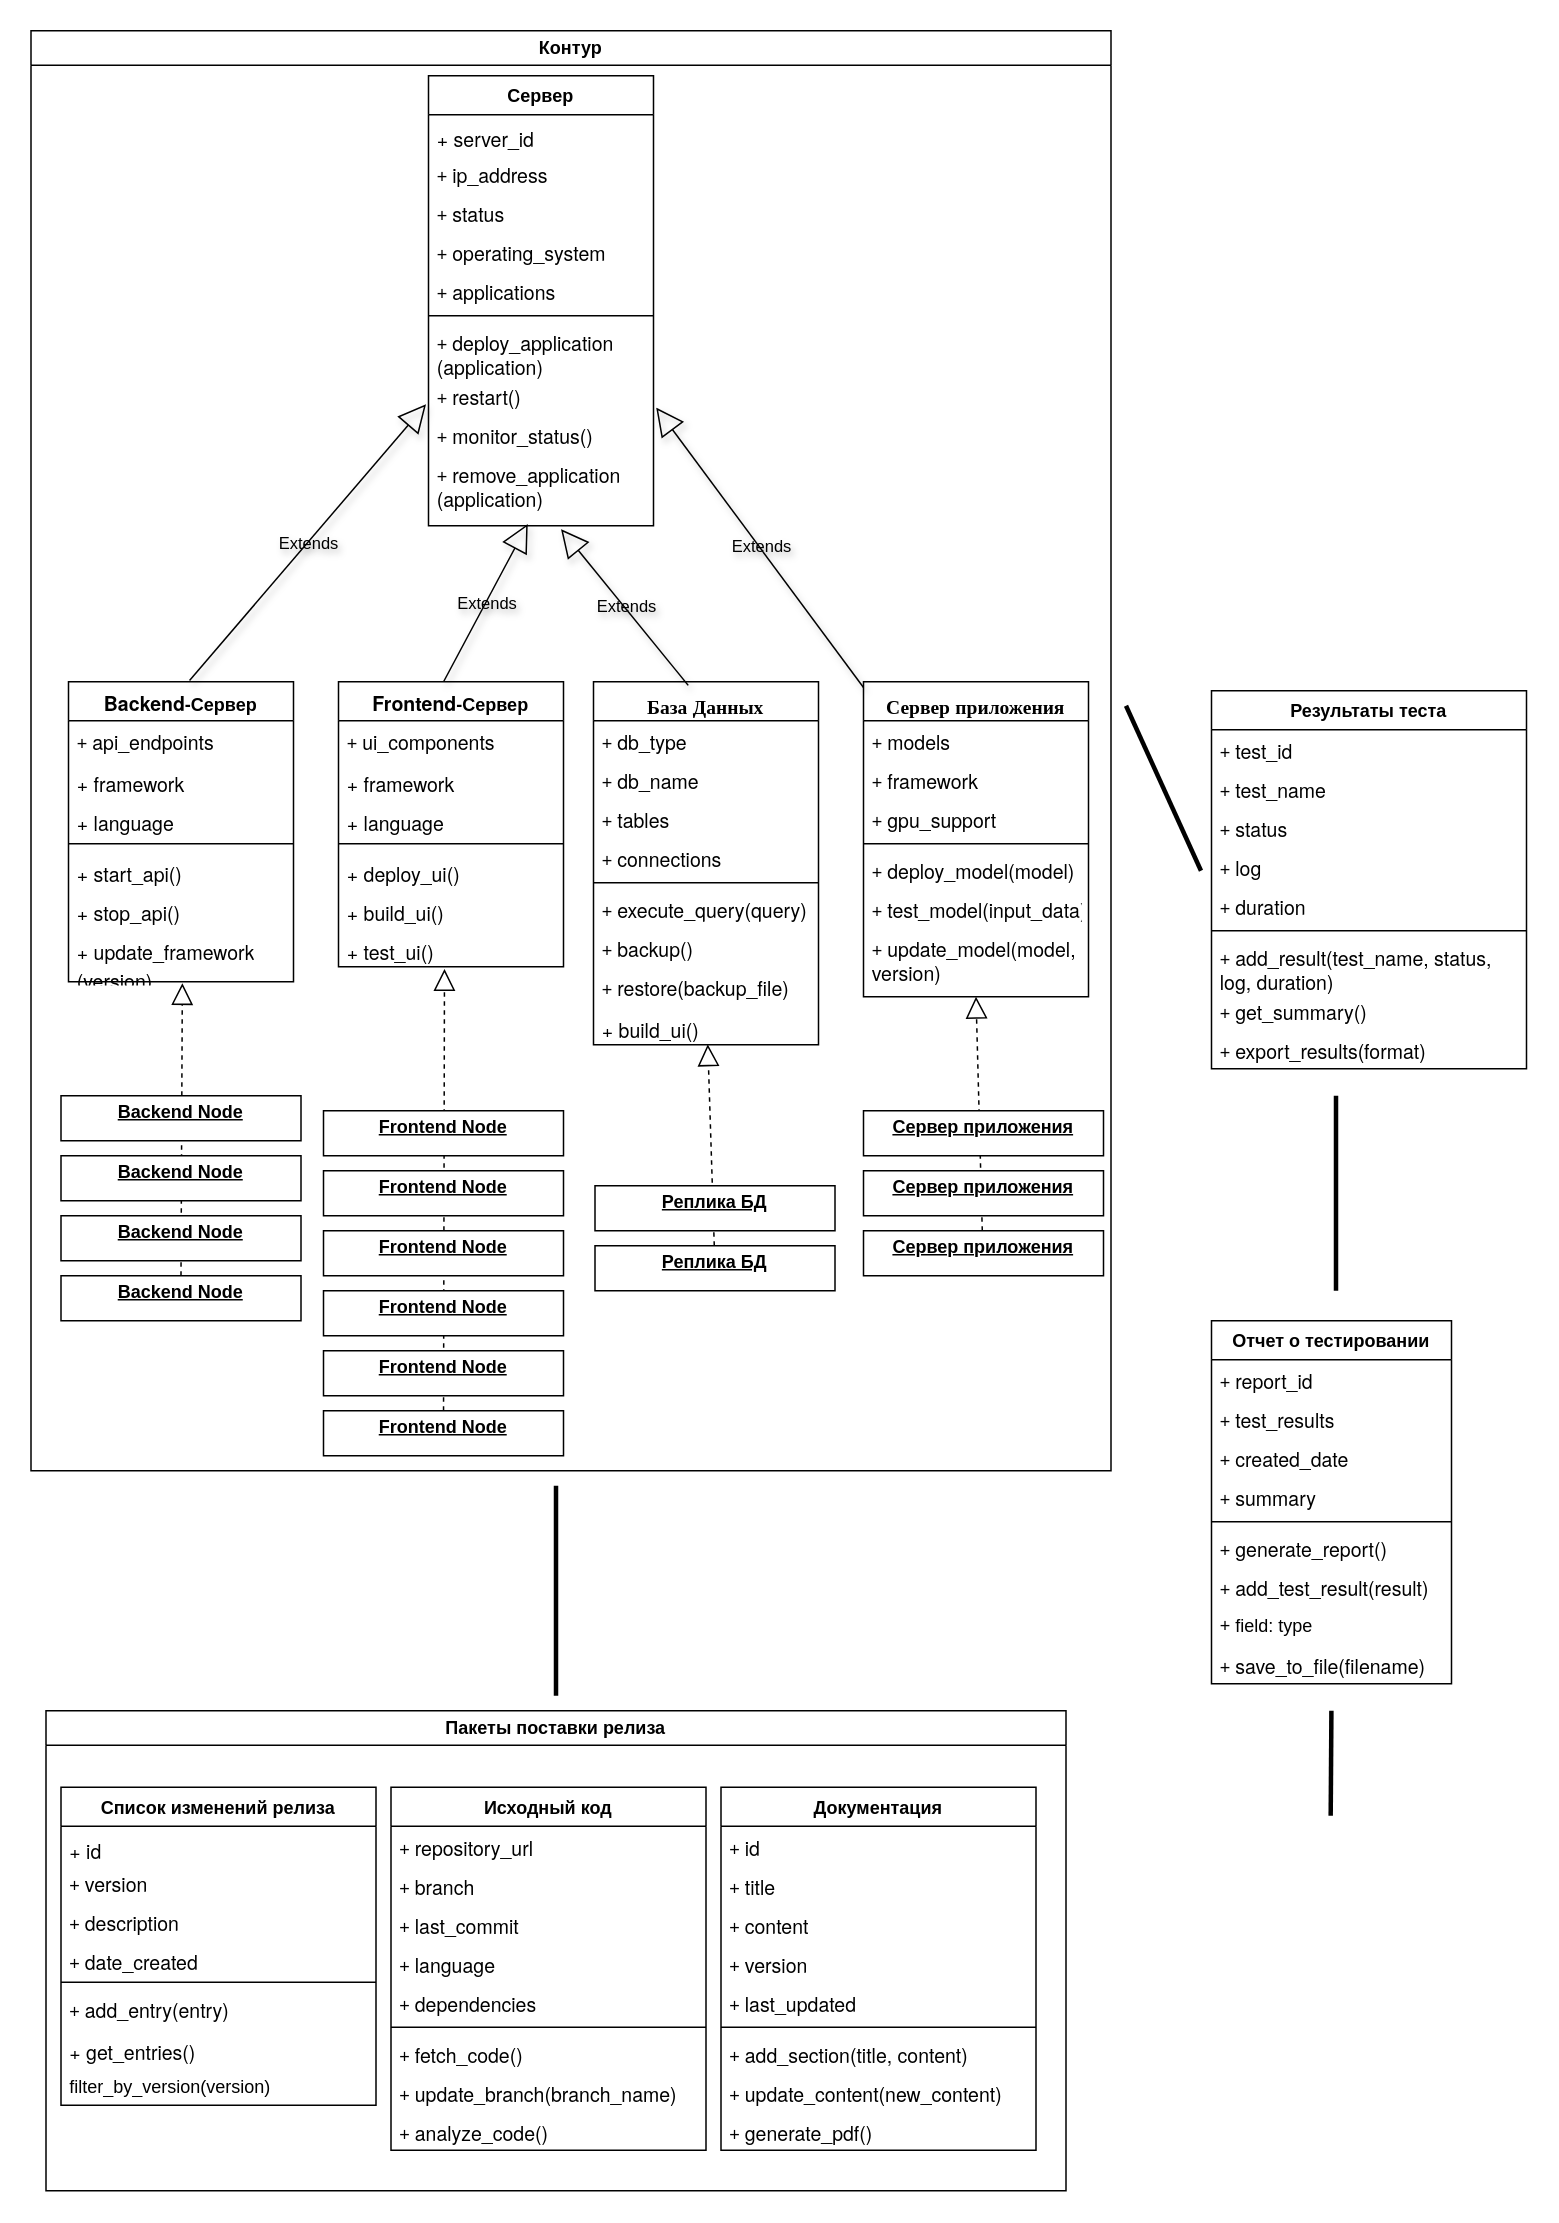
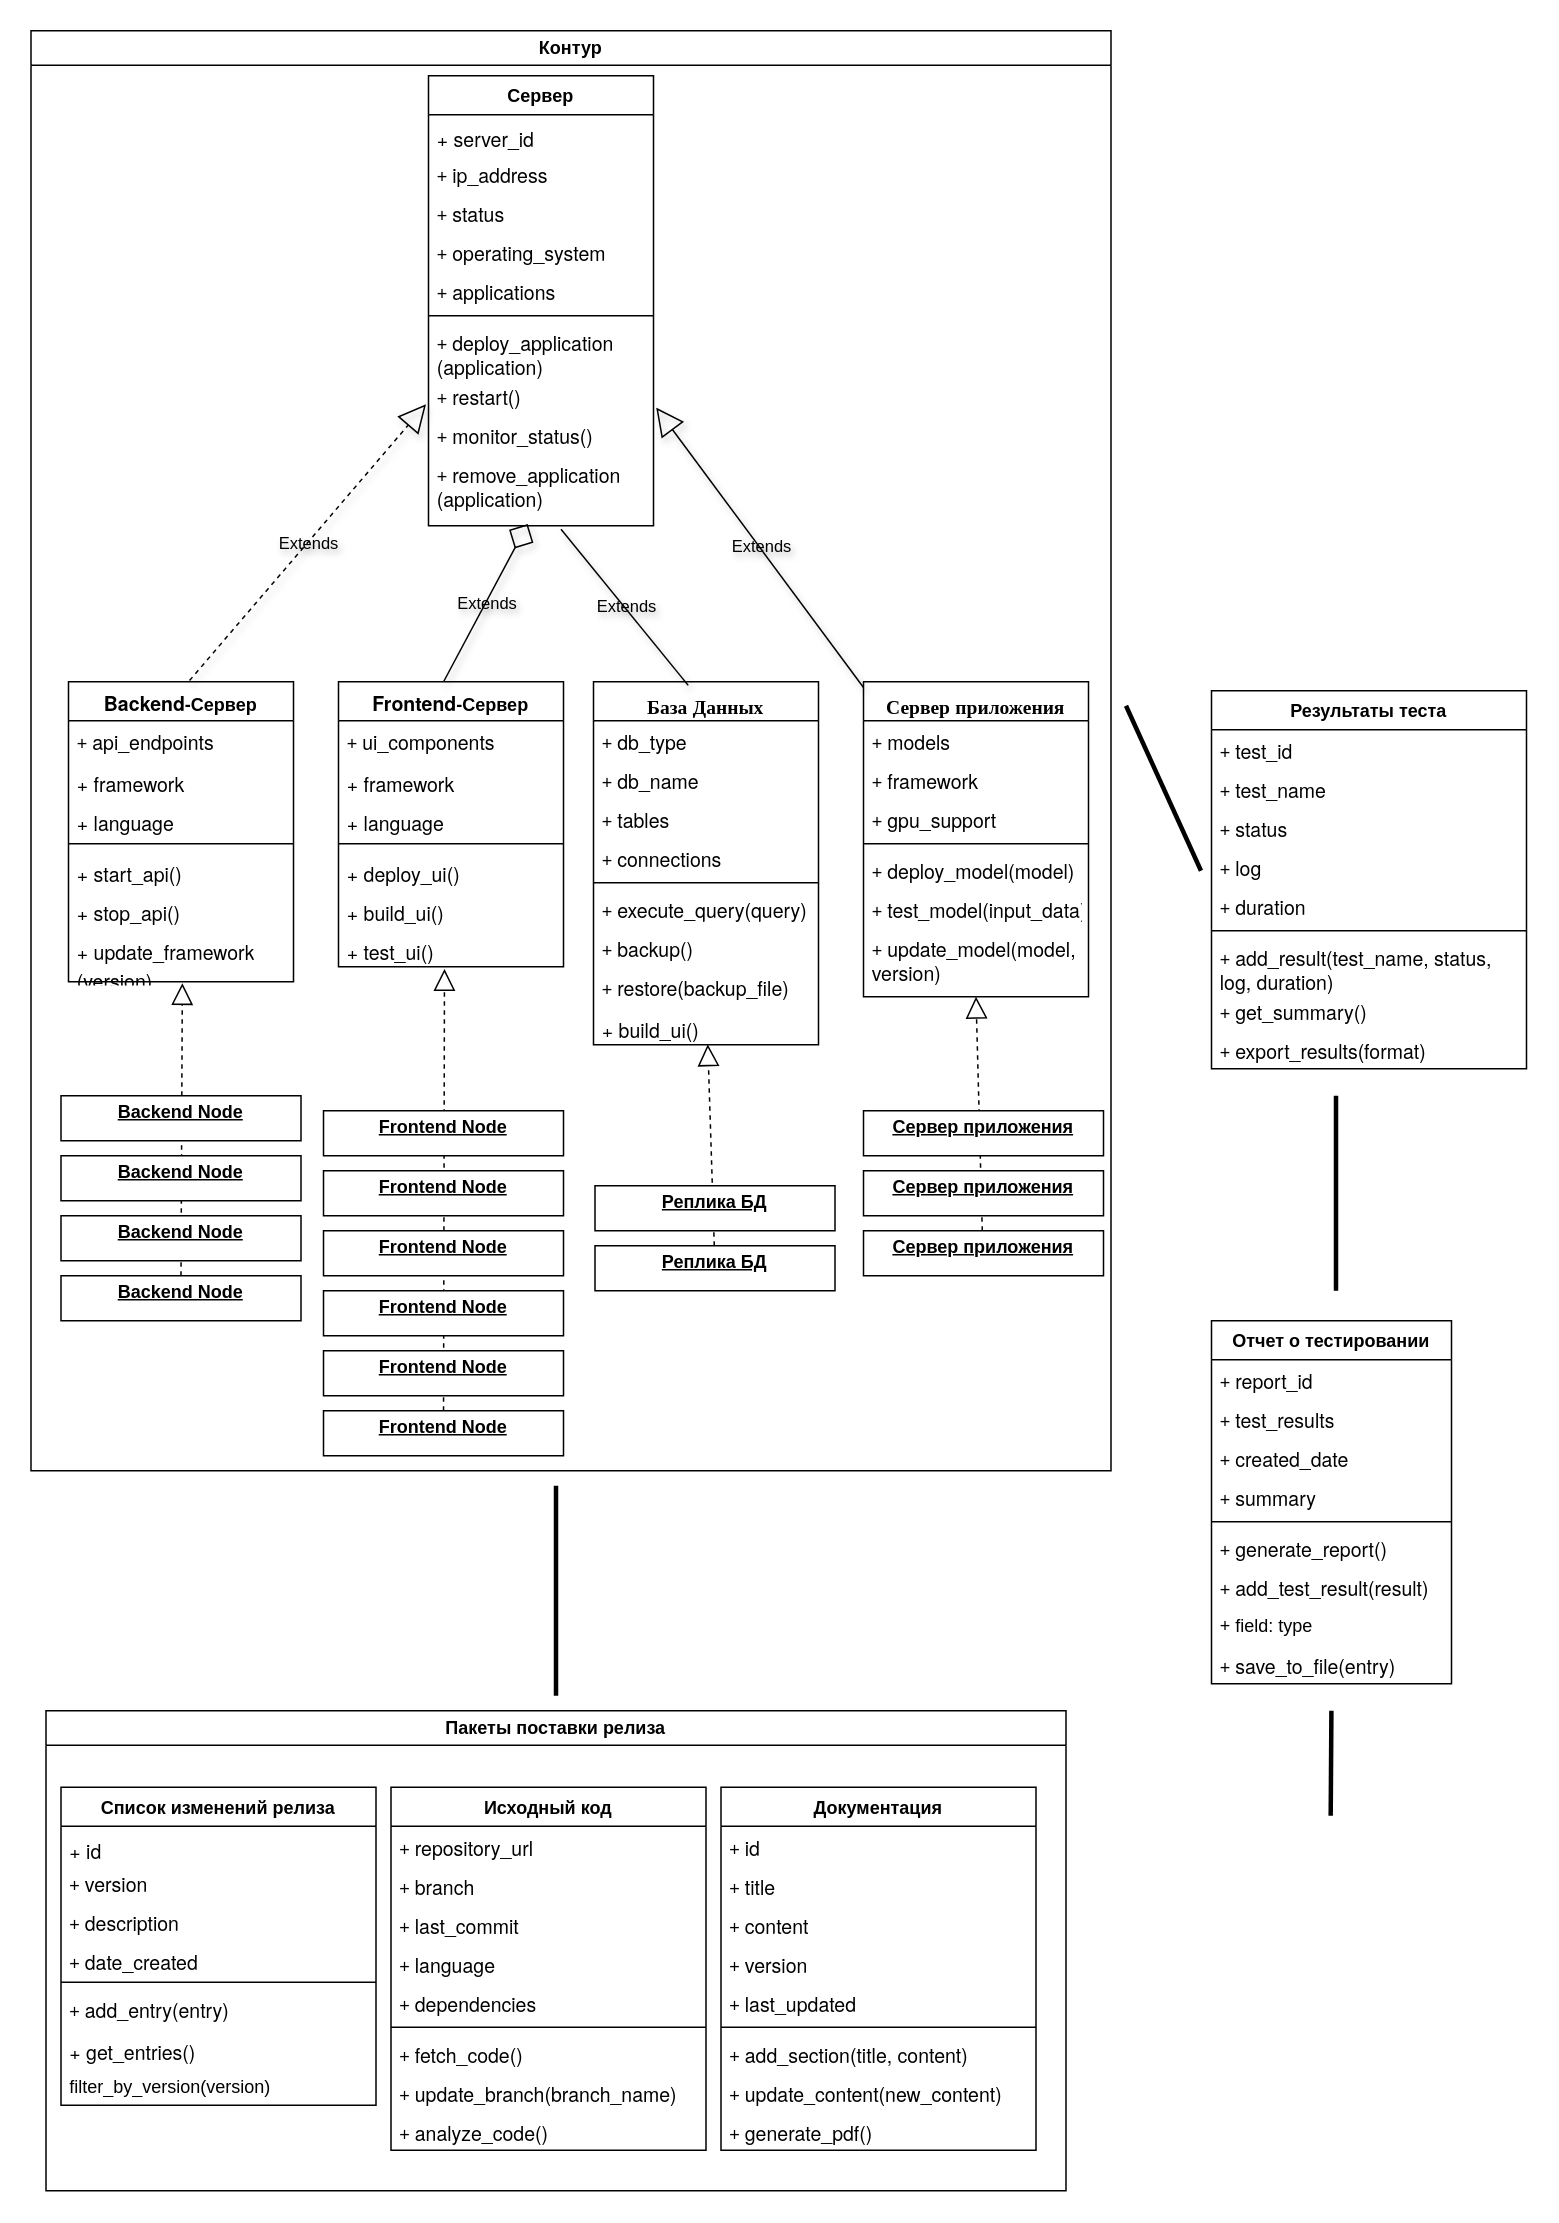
(514, 549) -> (514, 549)
(579, 551) -> (570, 541)
(299, 552) -> (299, 552)
(1332, 1666) -> (1321, 1666)
